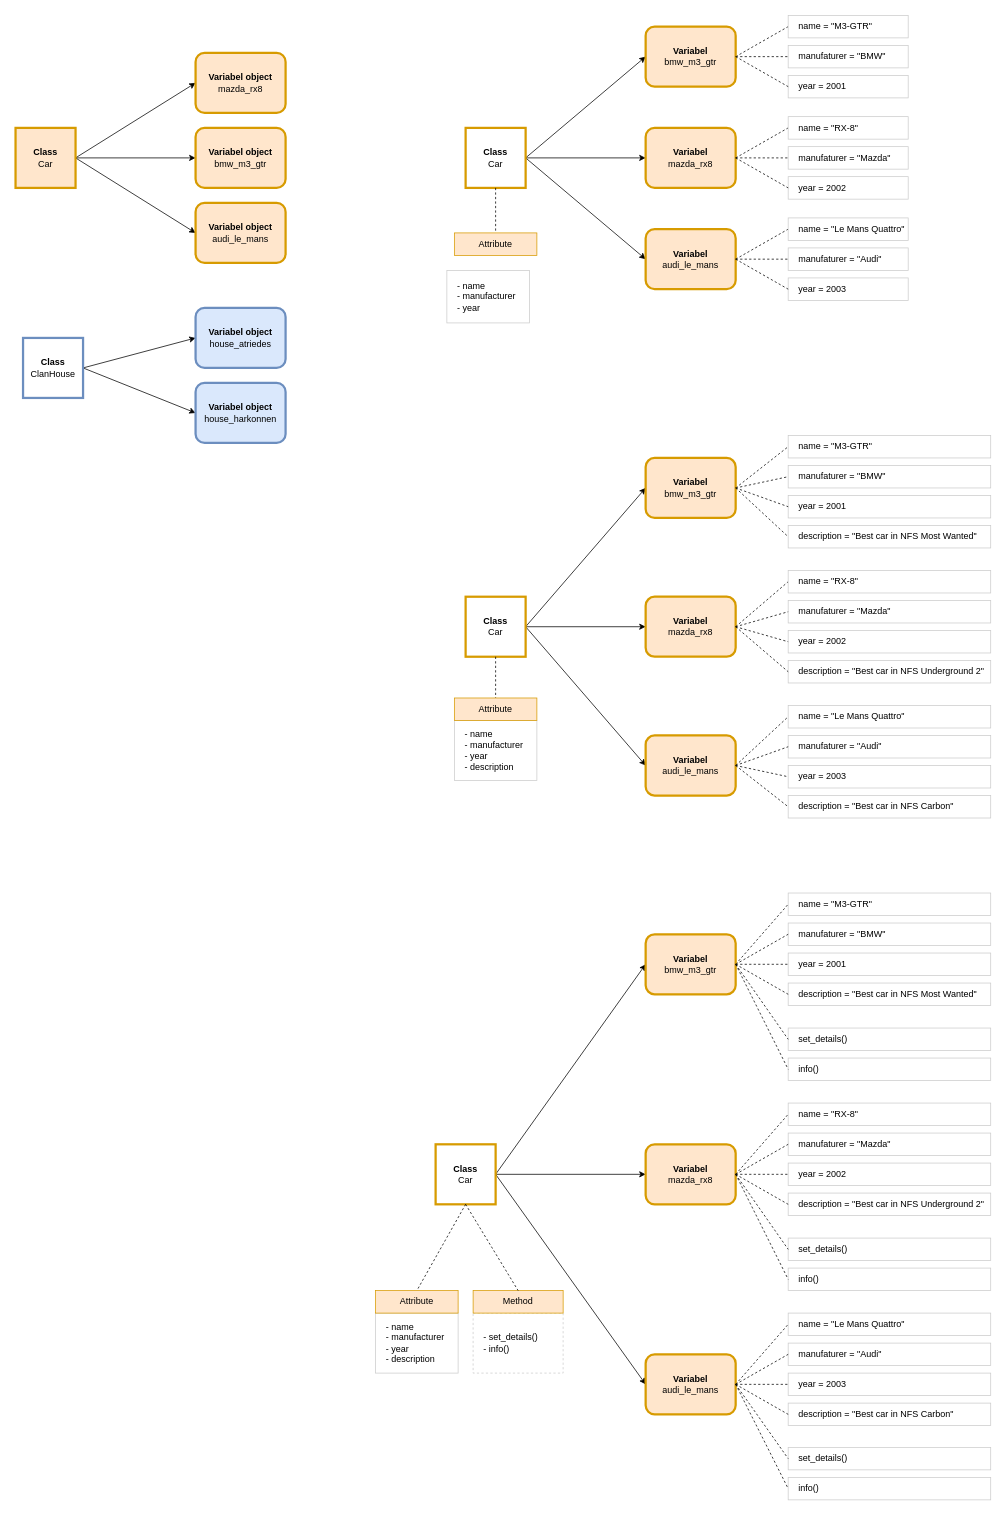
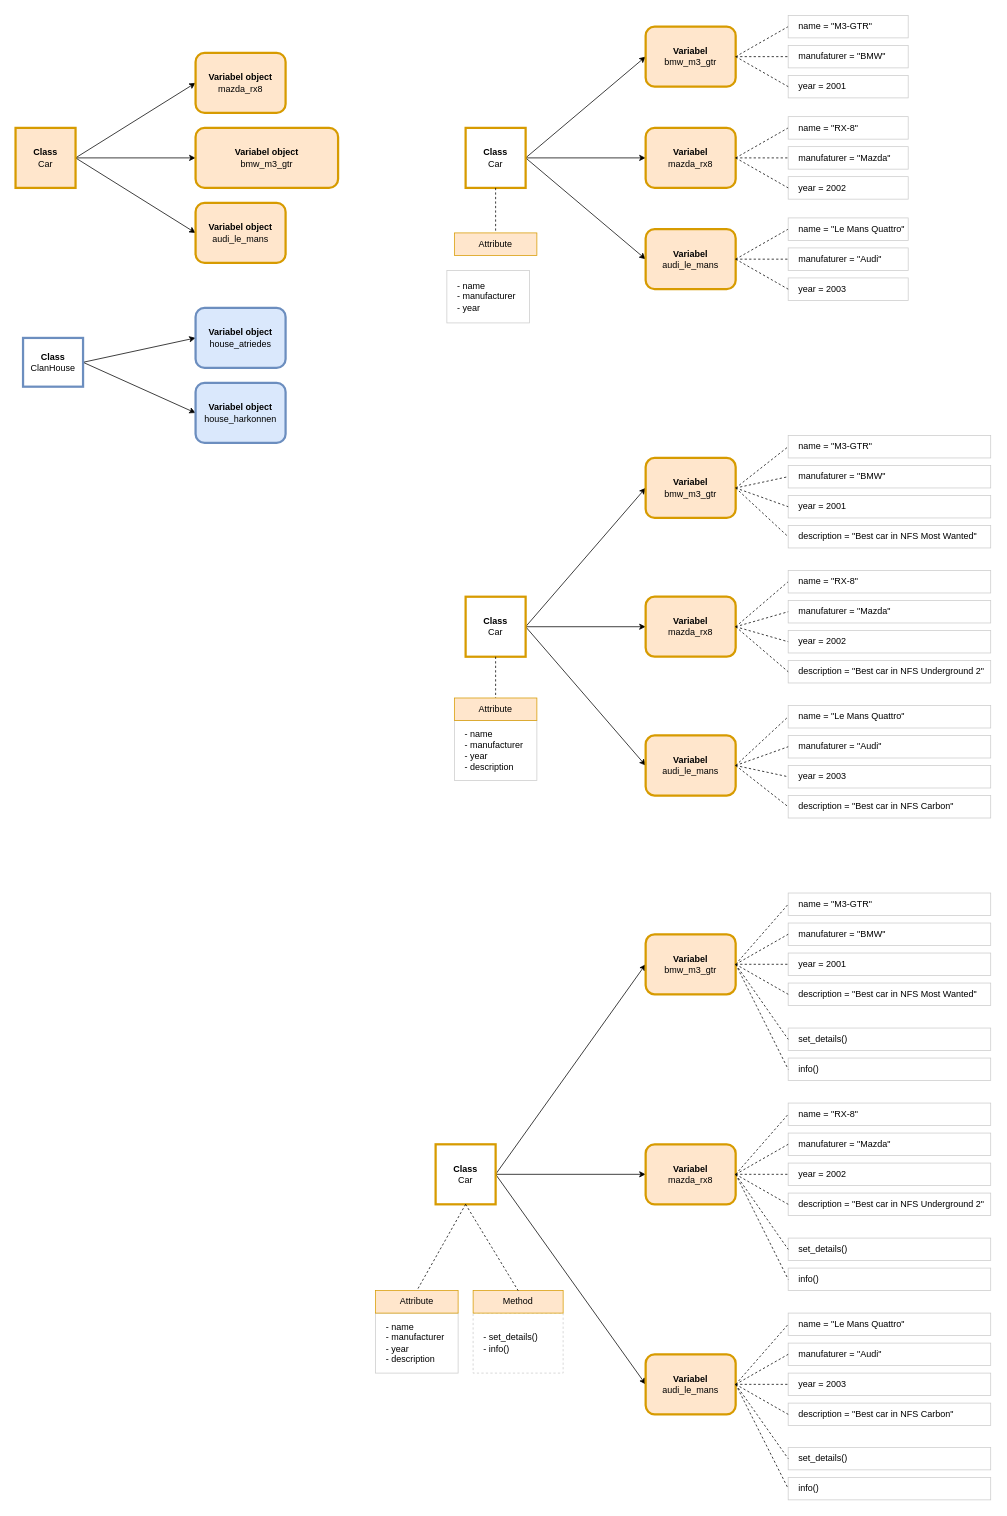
(240, 158) -> (267, 158)
(53, 368) -> (53, 362)
